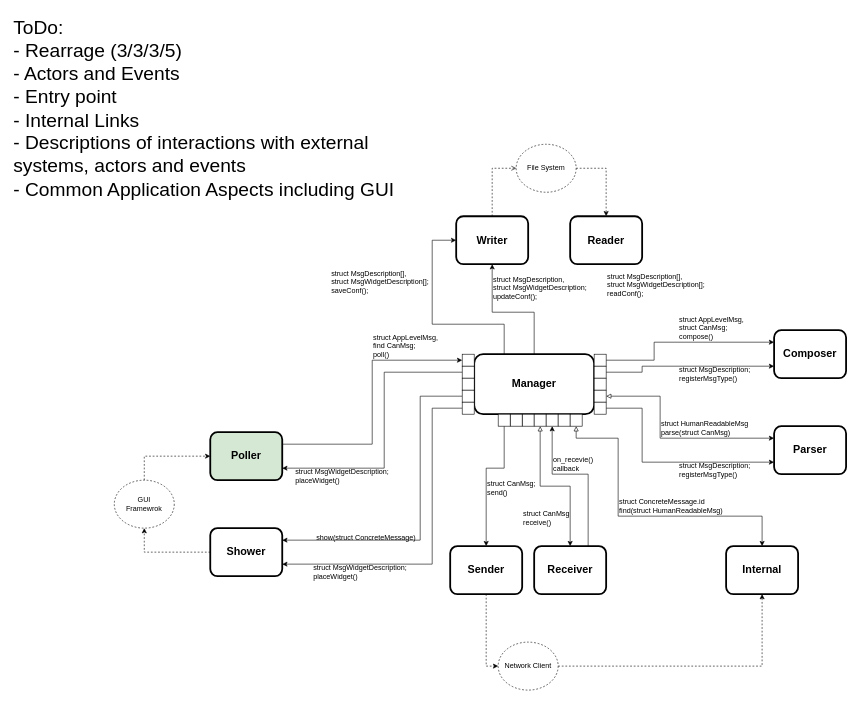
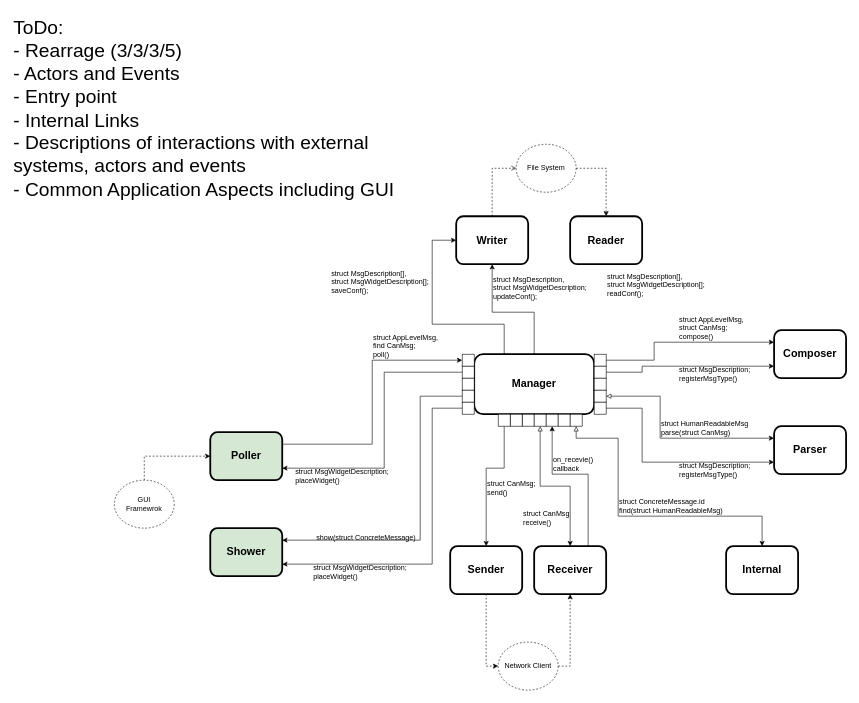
(144, 533) -> none
(246, 552) -> (246, 552)
(762, 599) -> (570, 599)
